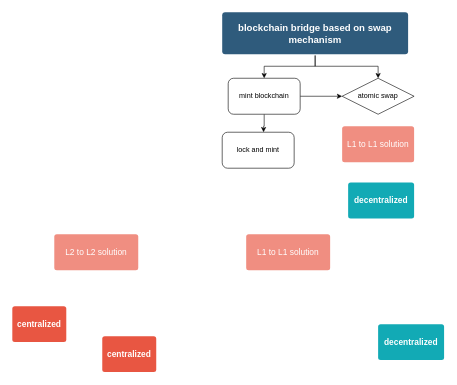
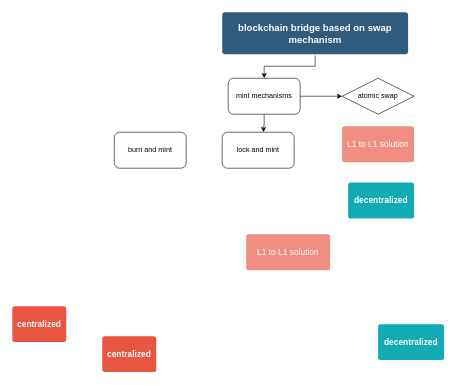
(378, 68) -> none
(264, 96) -> (264, 96)
none -> (150, 150)
(96, 252) -> none
